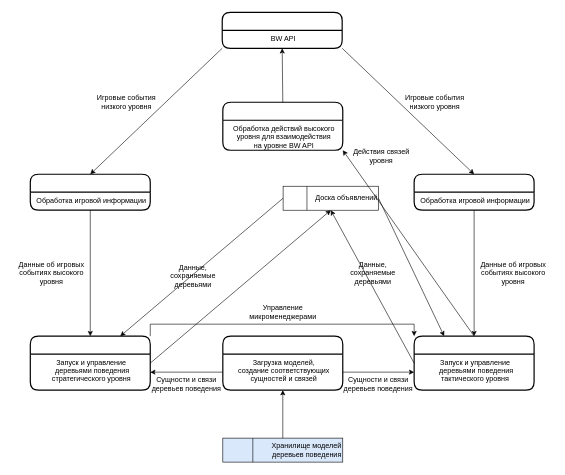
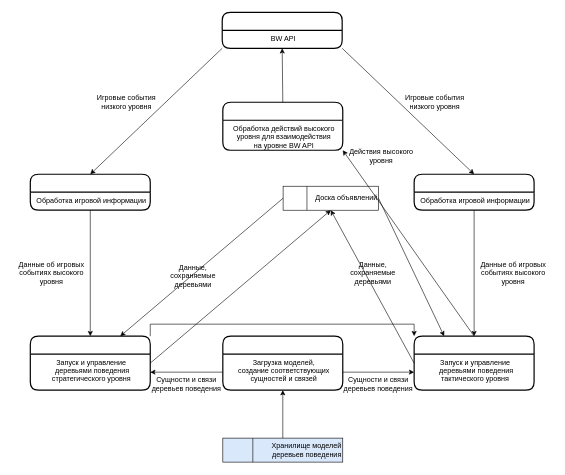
(382, 156) -> (382, 156)
(283, 312) -> none
